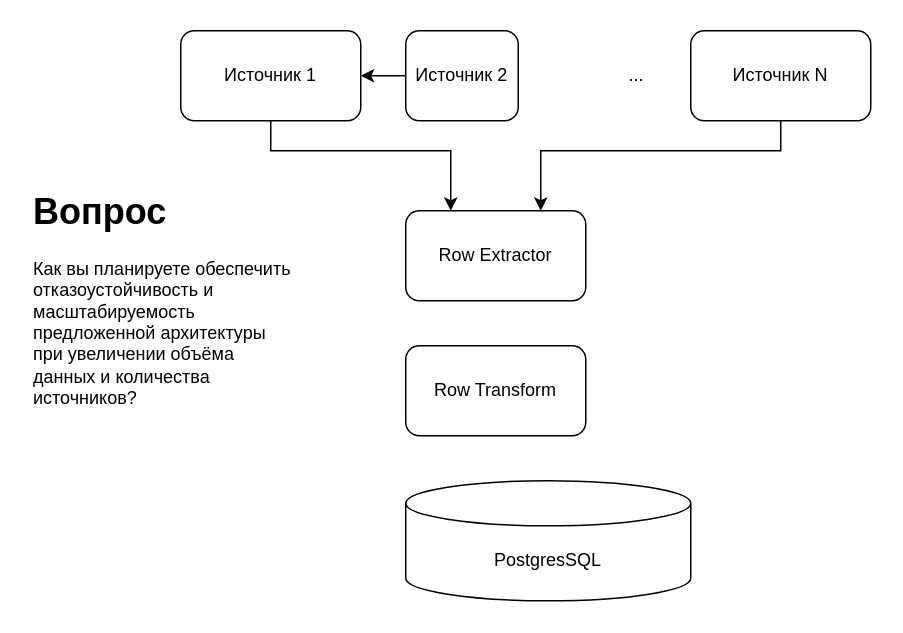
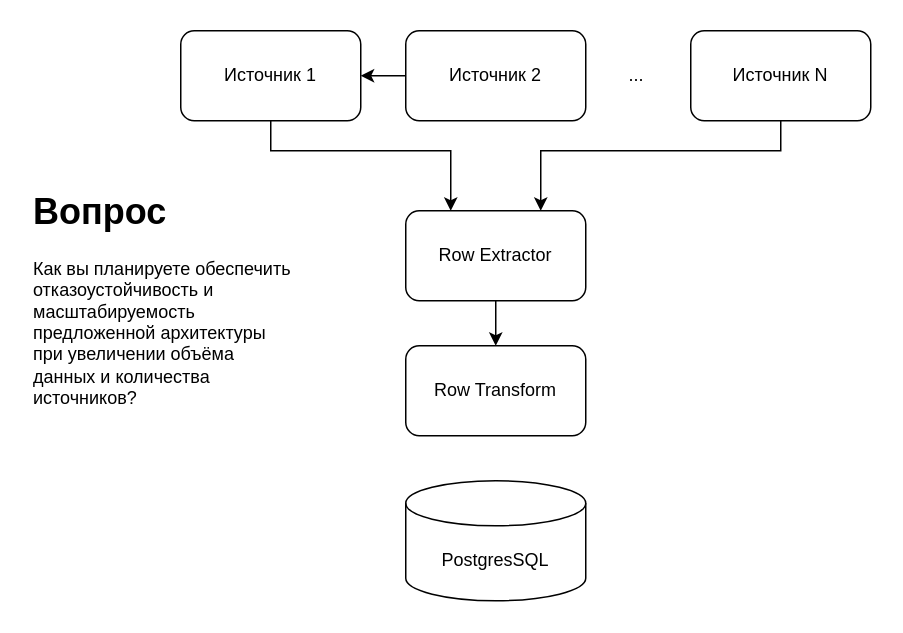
(462, 76) -> (496, 76)
none -> (496, 329)
(548, 541) -> (496, 541)
